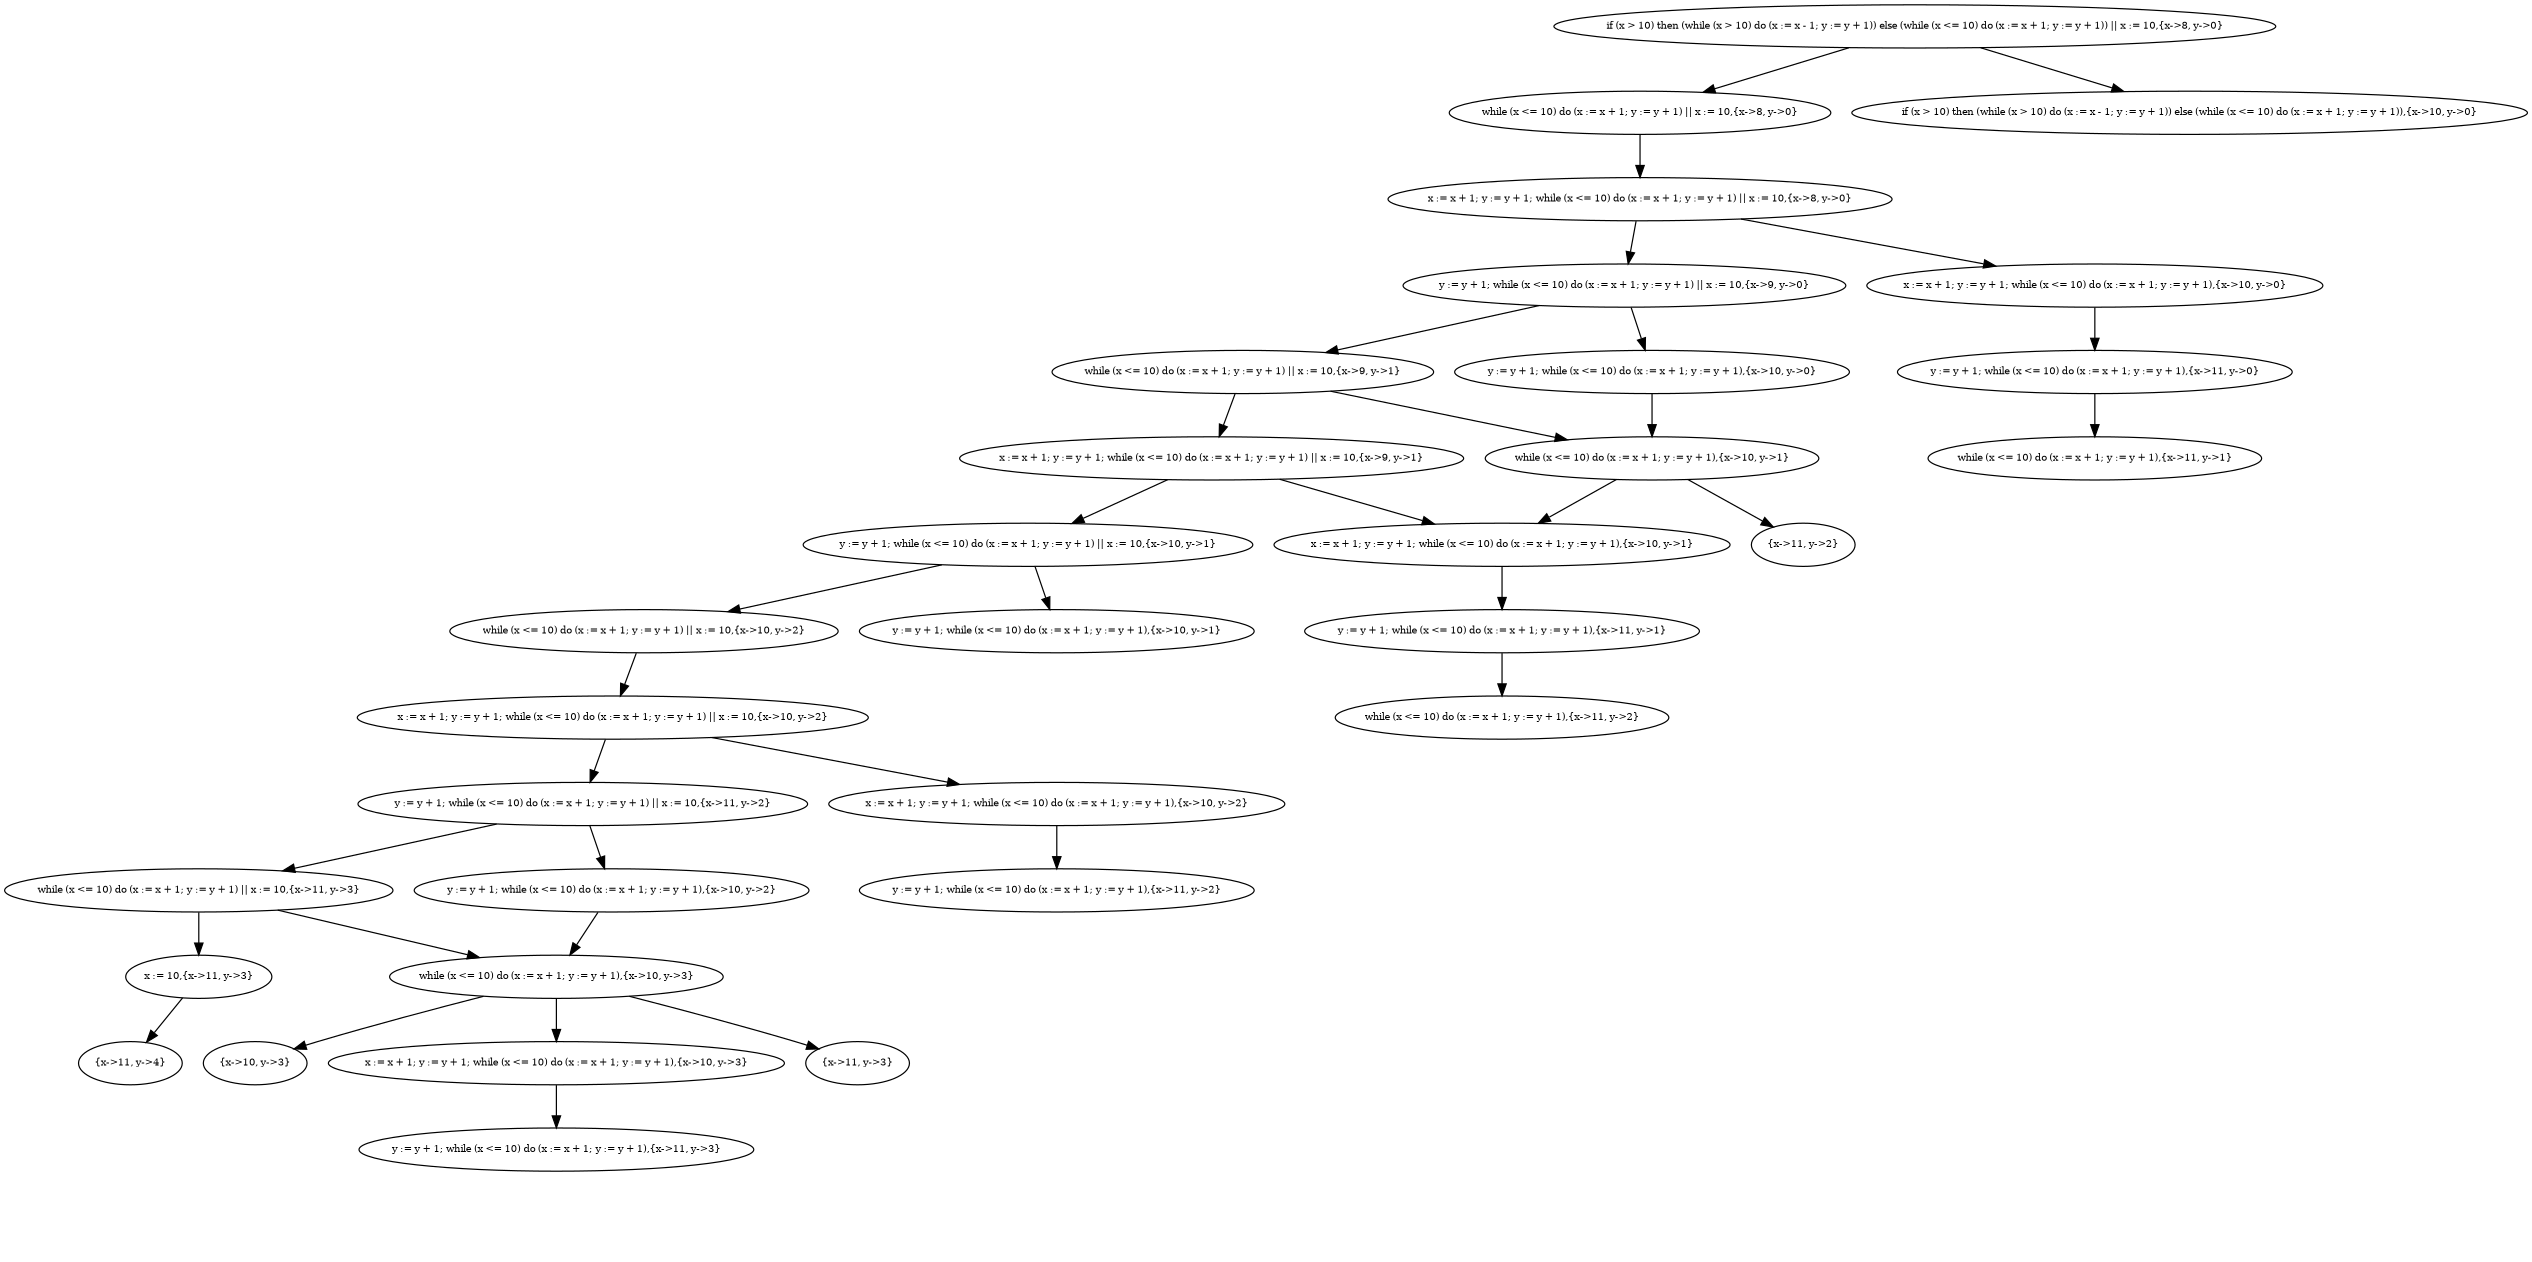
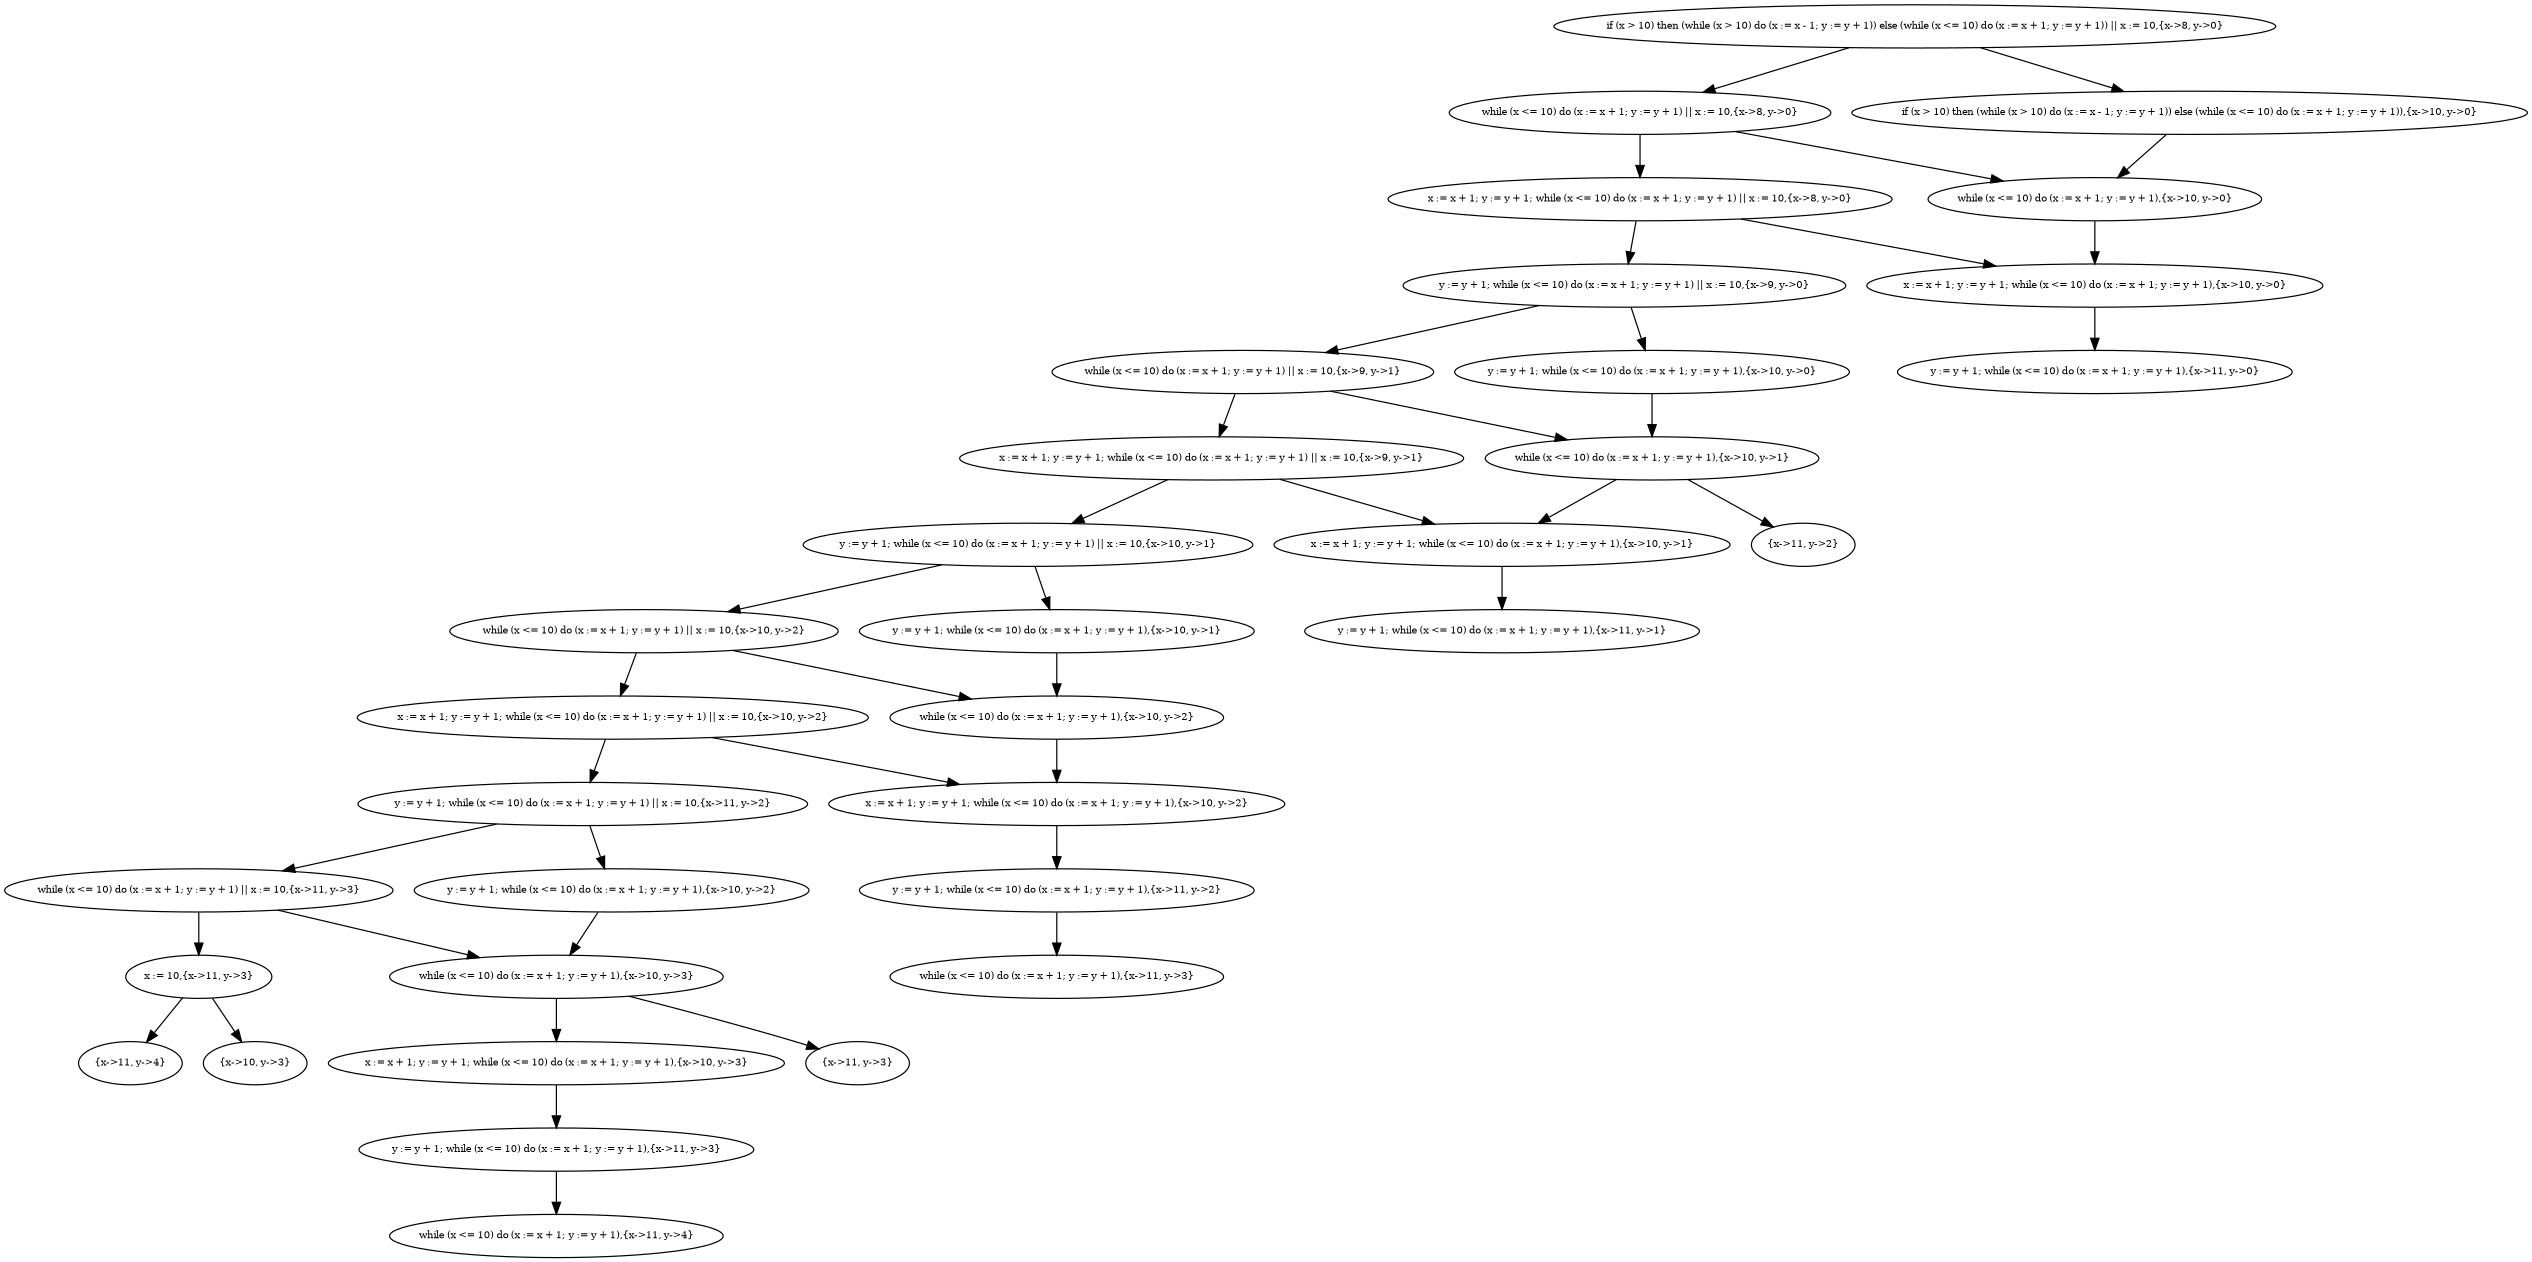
none -> (2095, 199)
(2095, 458) -> none
none -> (1057, 718)
(1502, 718) -> none
none -> (1057, 977)
(394, 1020) -> (224, 1015)
none -> (556, 1236)
